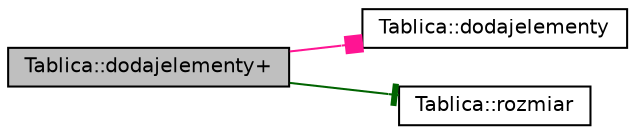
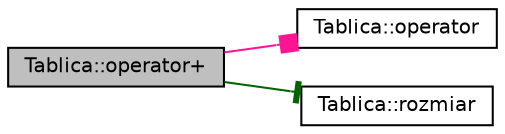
(495, 29) -> (397, 29)
(149, 67) -> (116, 67)
